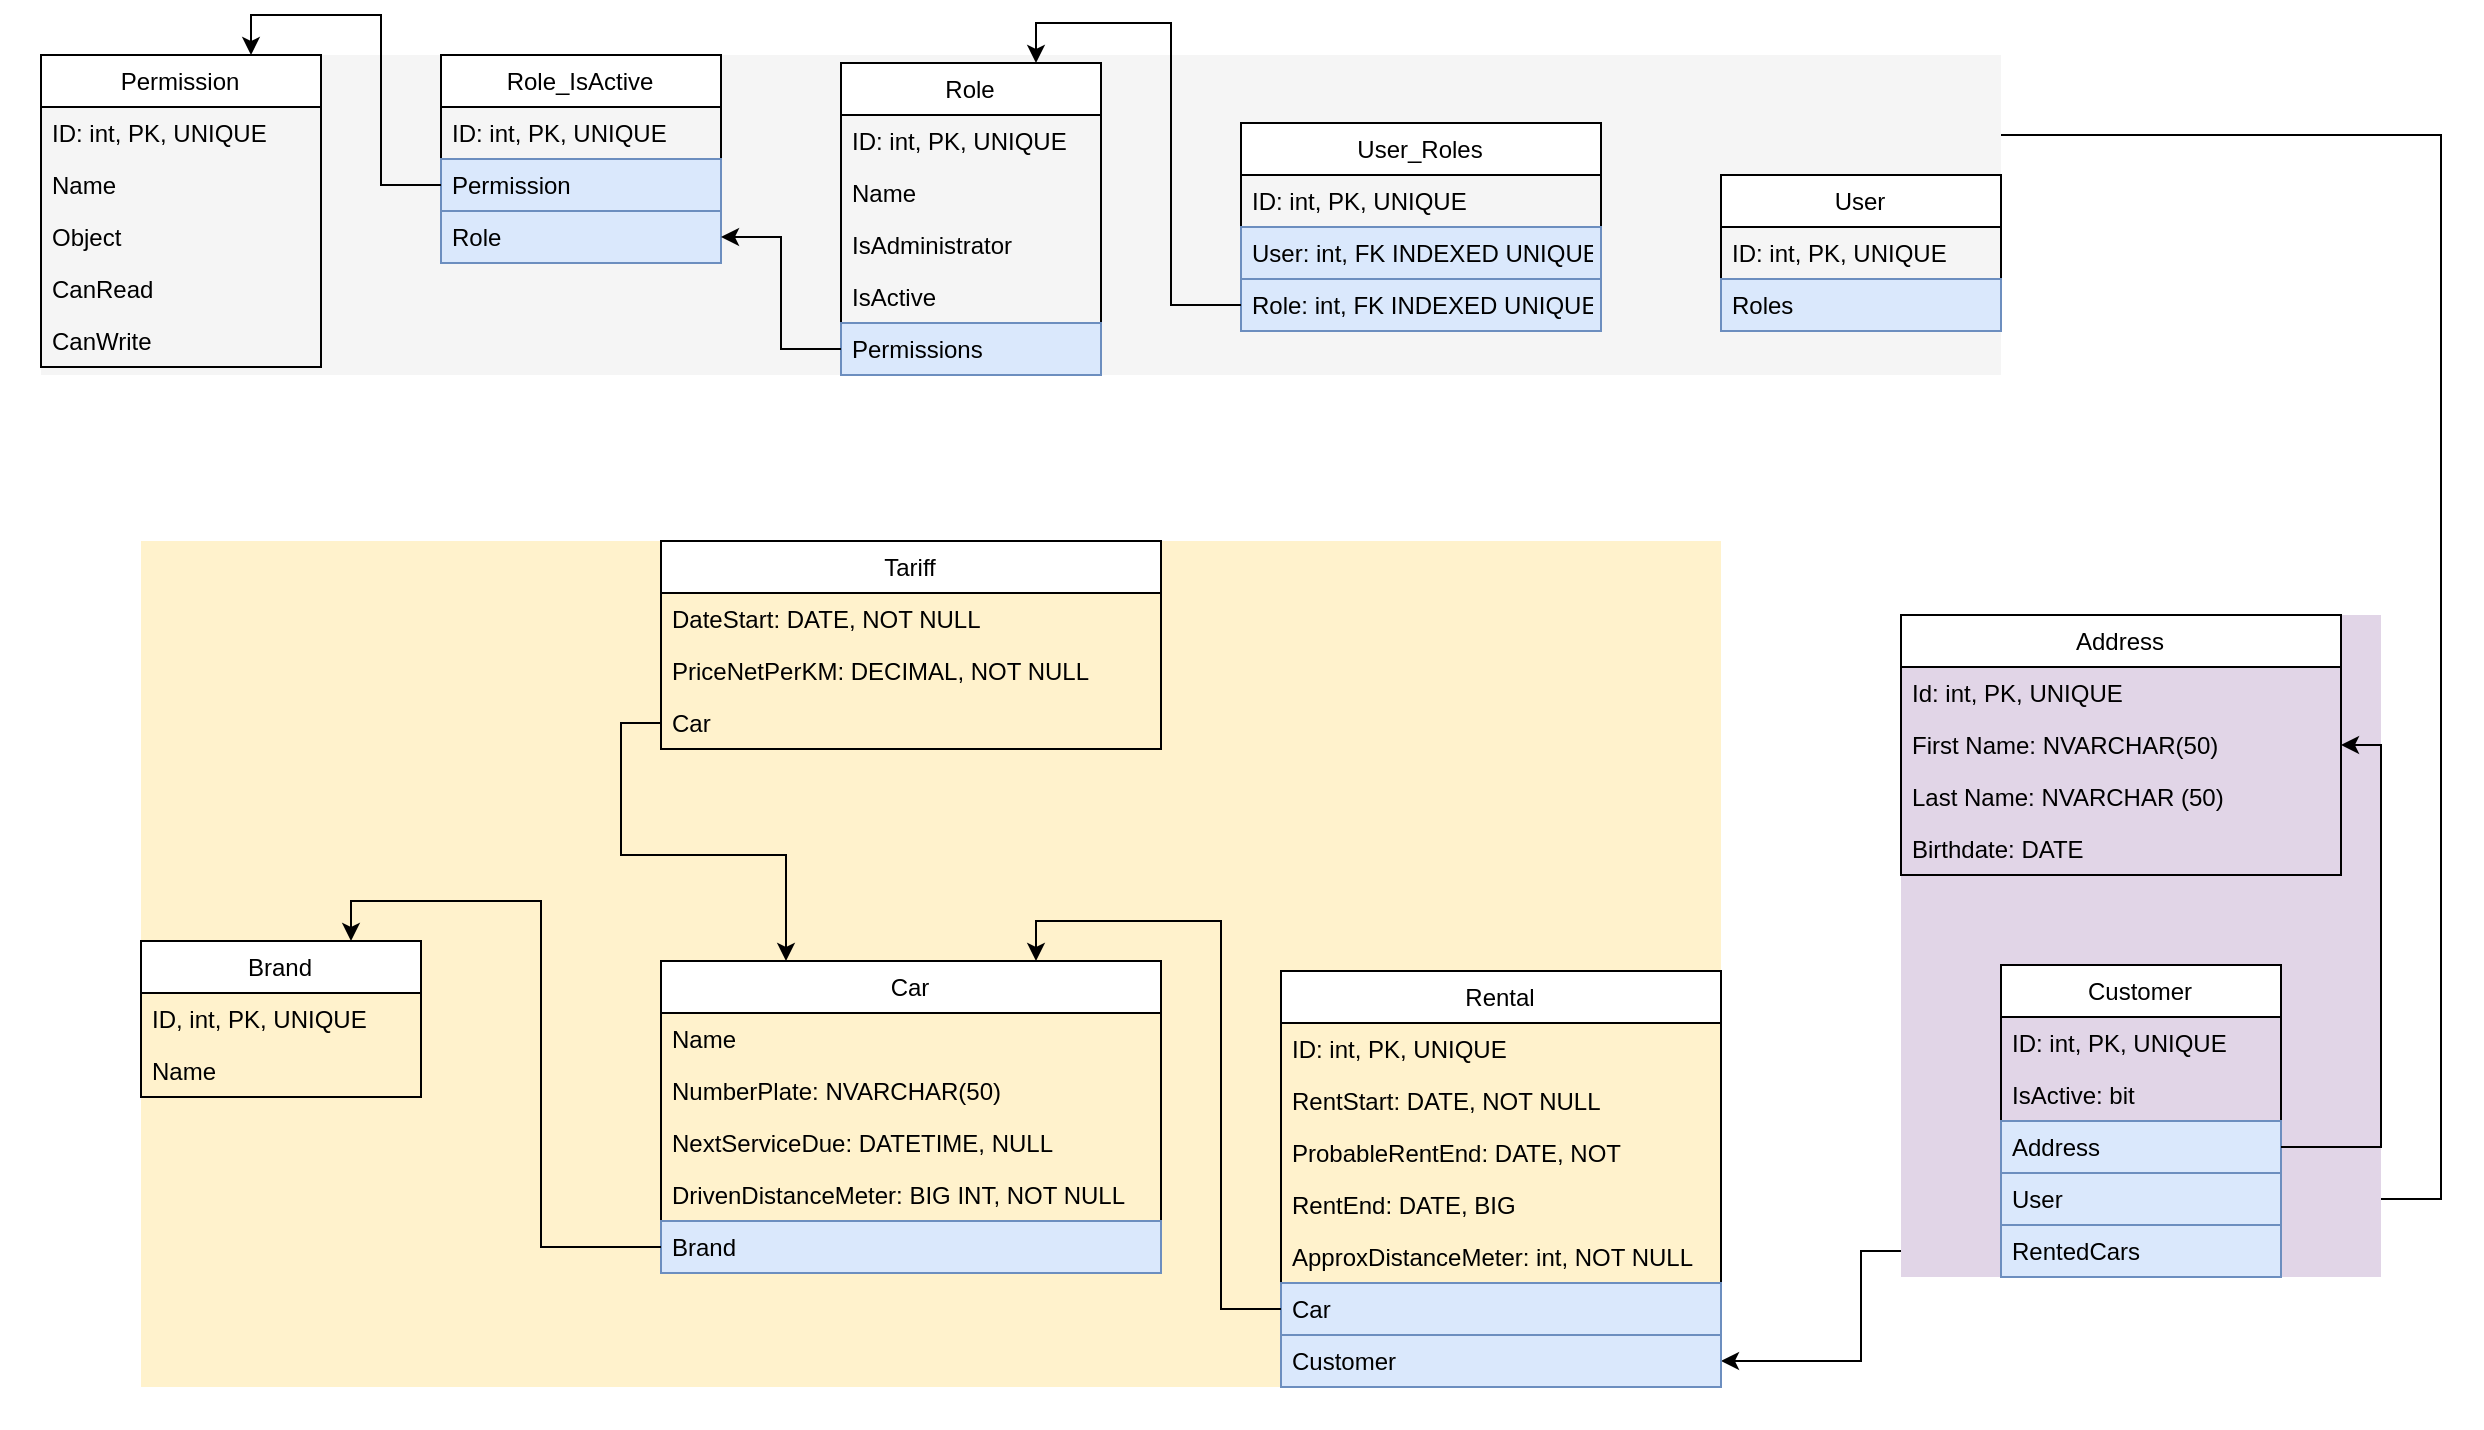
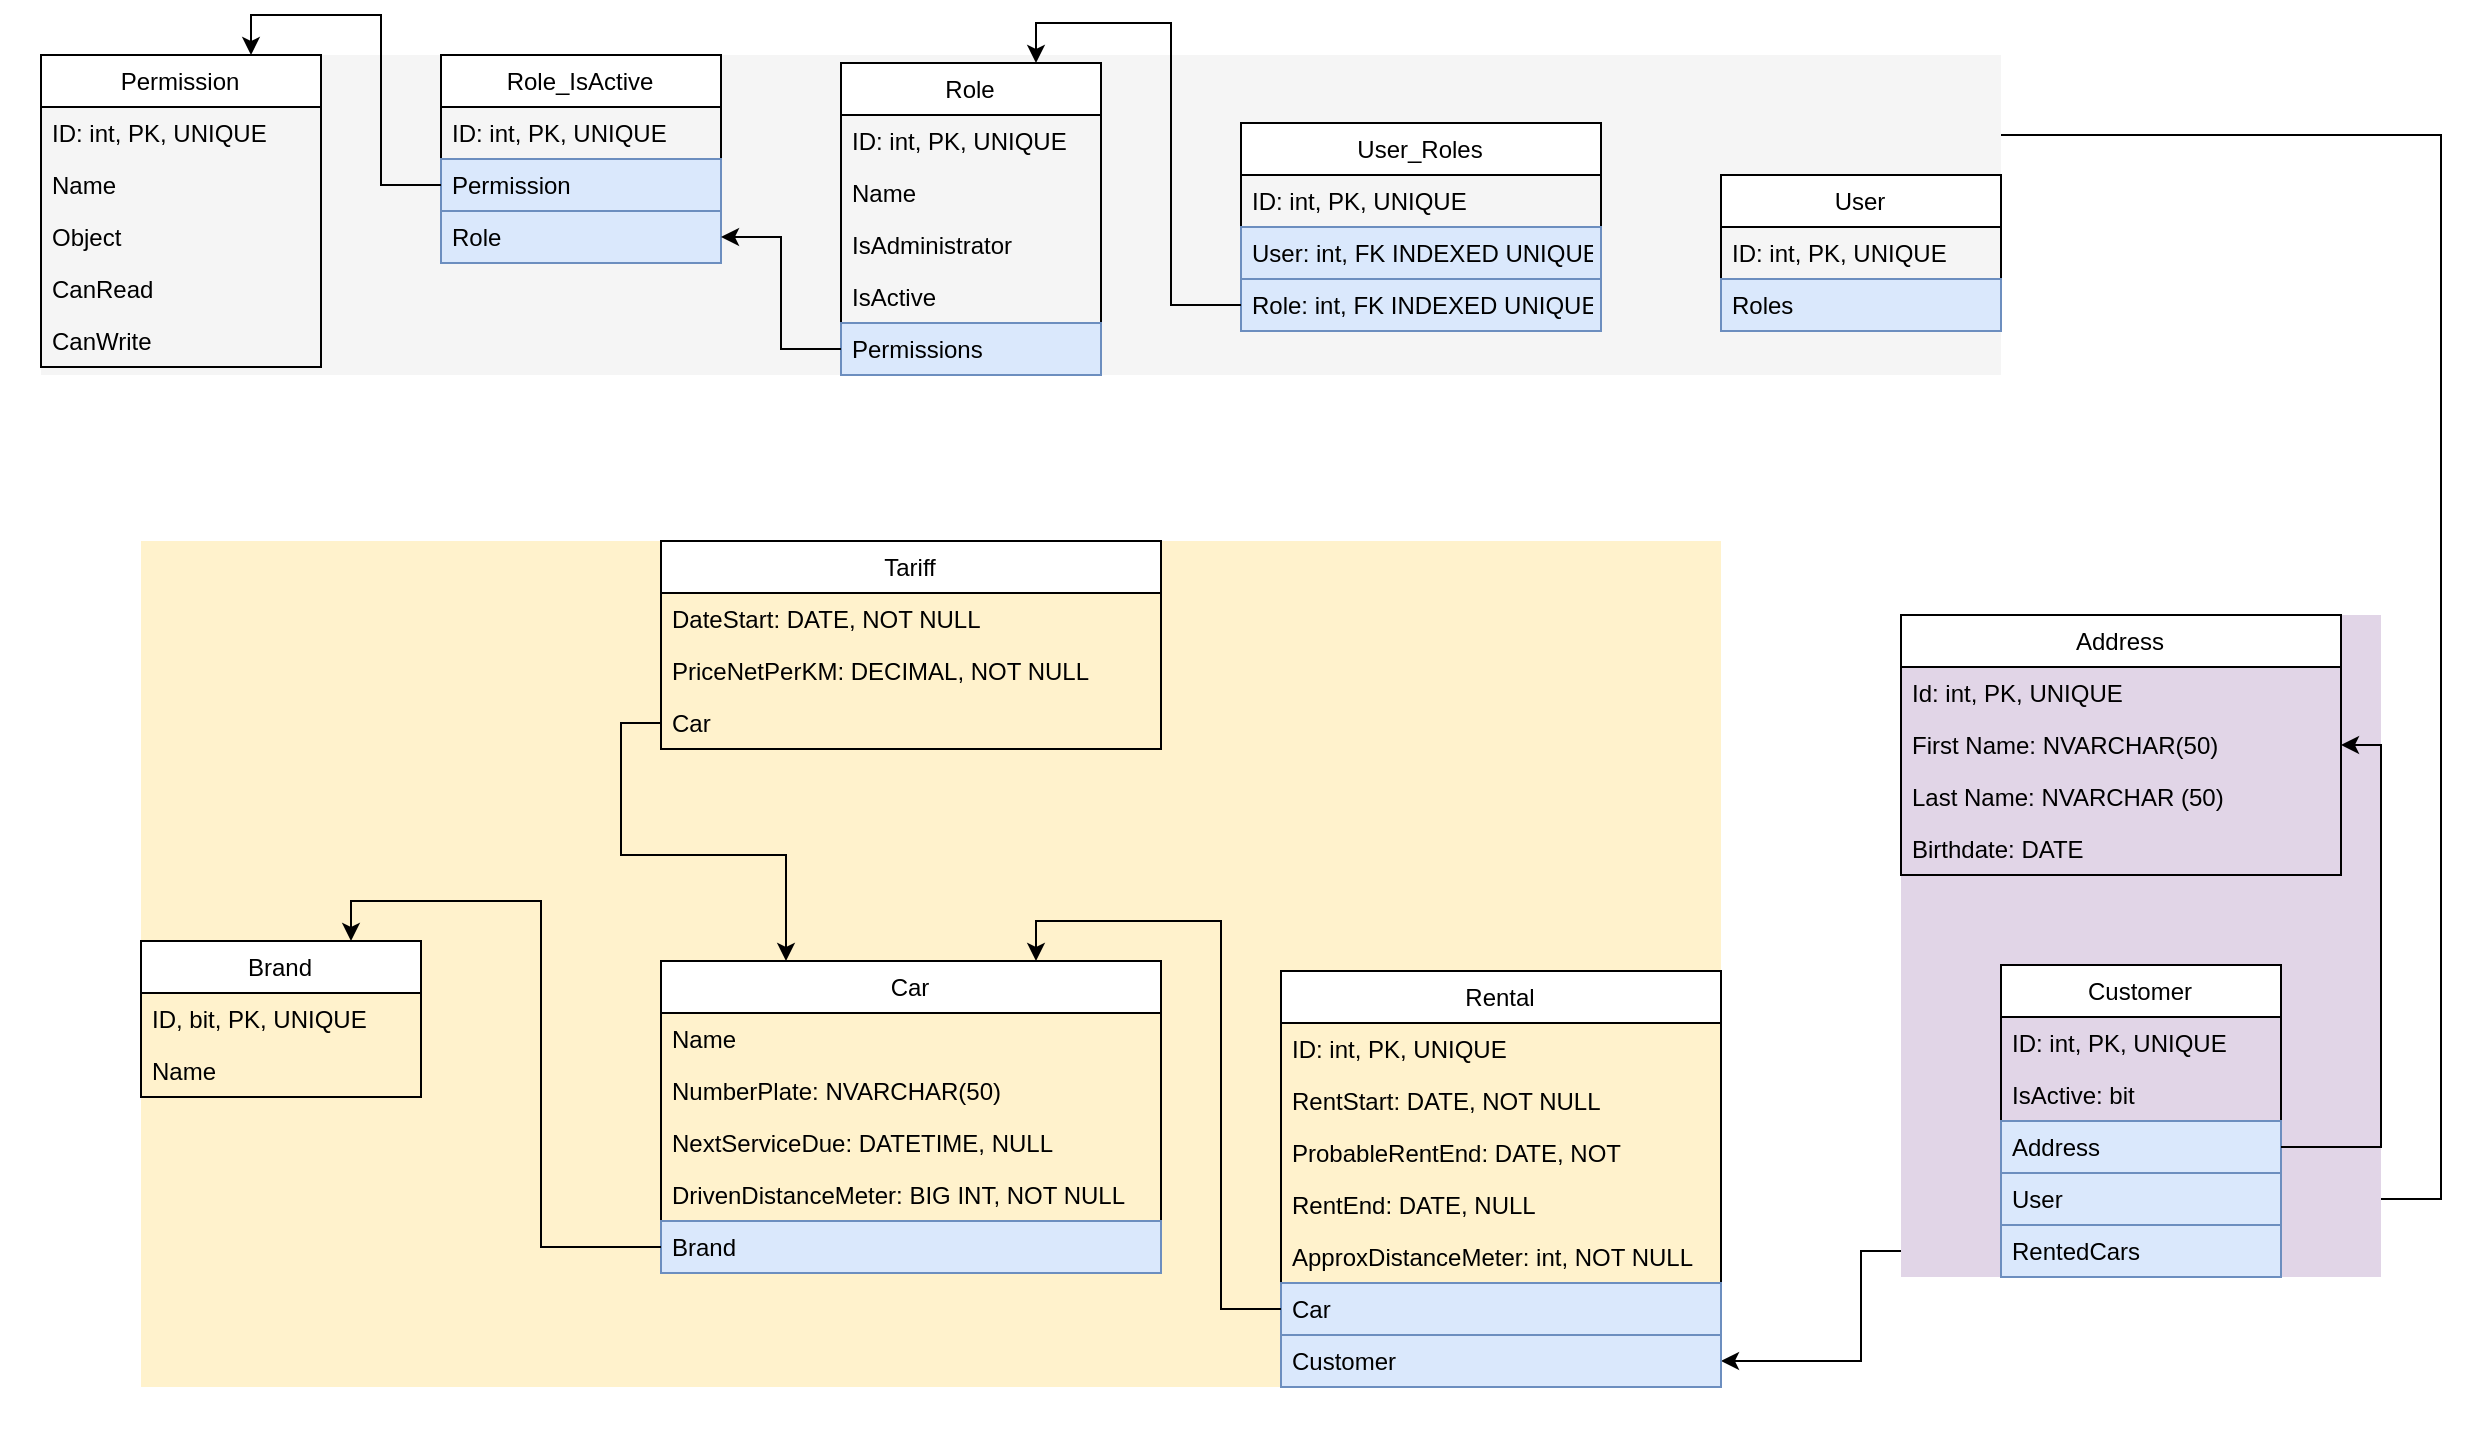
(258, 1020) -> (258, 1020)
(1400, 1206) -> (1407, 1206)
